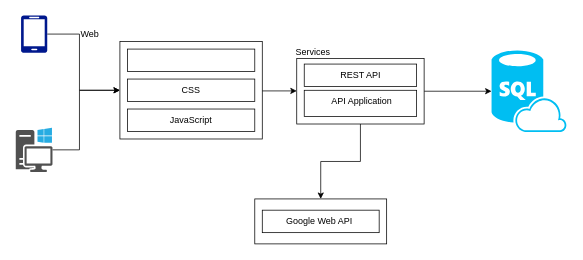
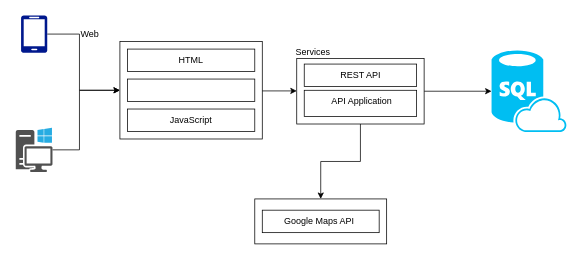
none -> (191, 60)
(191, 90) -> none
(321, 222) -> (321, 222)
